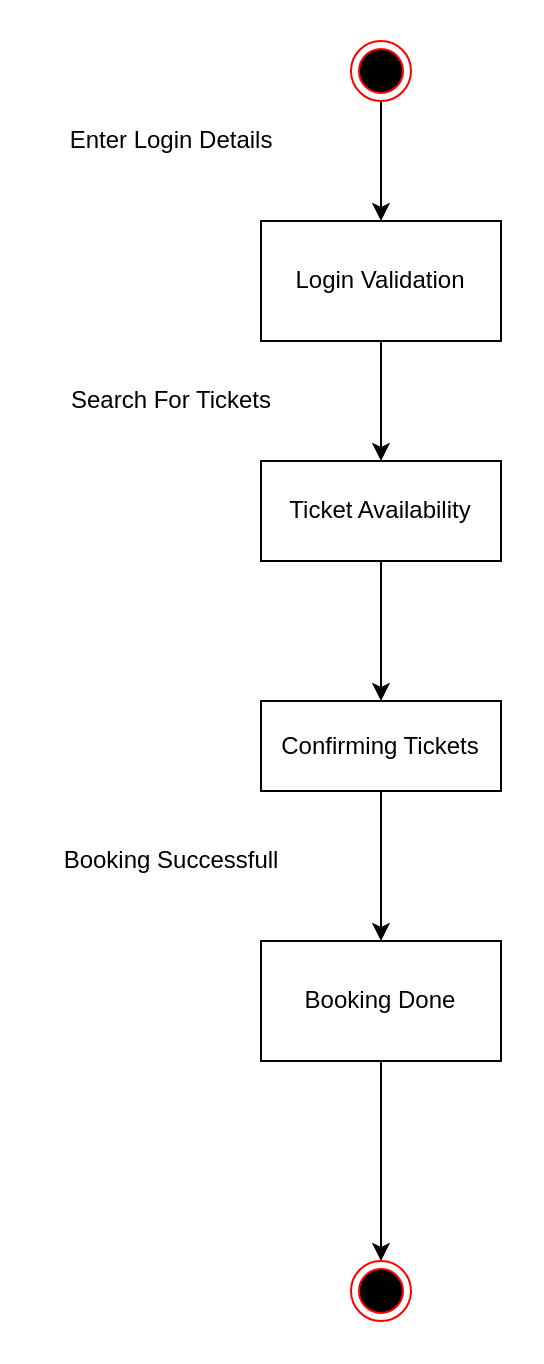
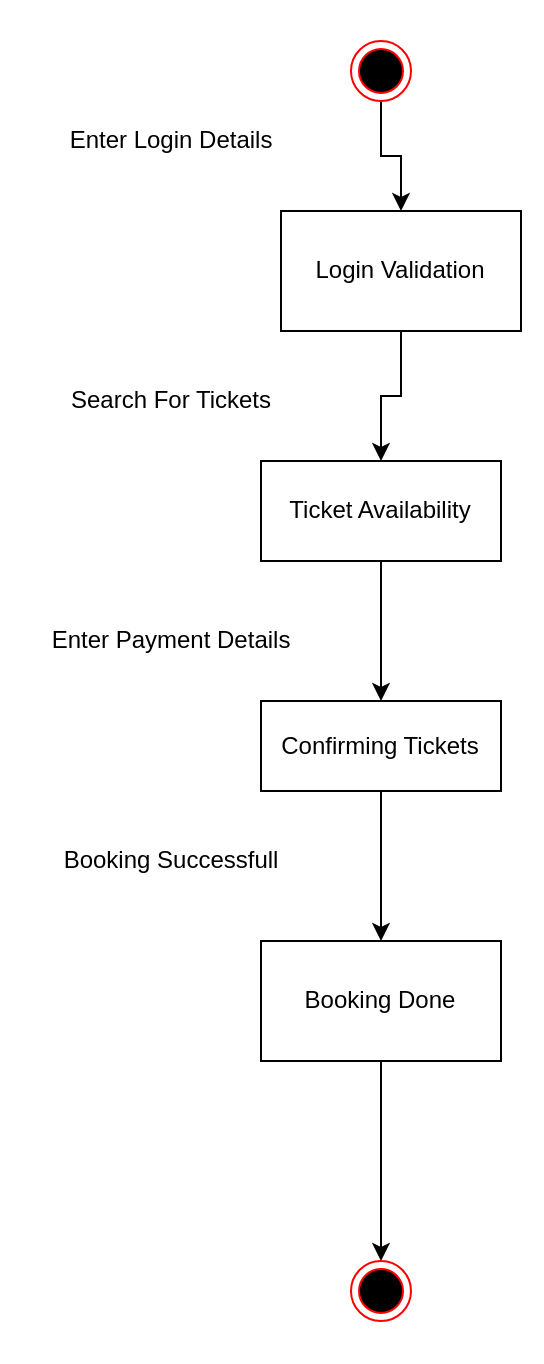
(381, 281) -> (401, 271)
none -> (171, 641)
